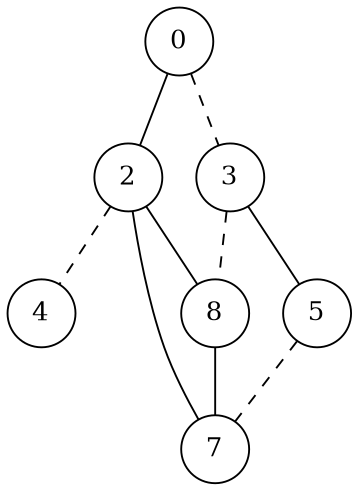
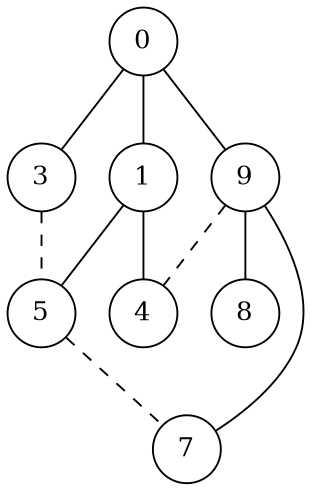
(205, 110) -> (92, 110)
(128, 177) -> (245, 177)
none -> (143, 177)
(223, 245) -> none
(274, 245) -> (42, 246)
(215, 381) -> none
